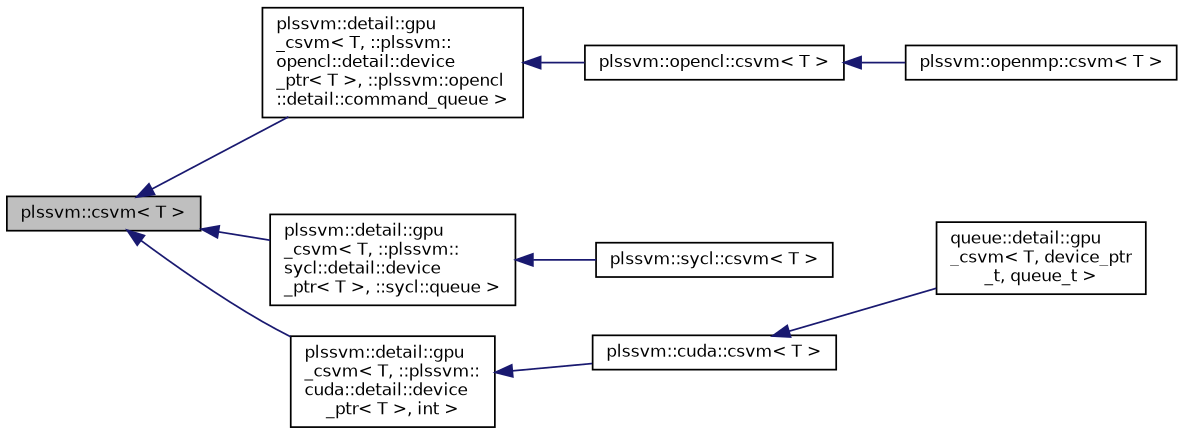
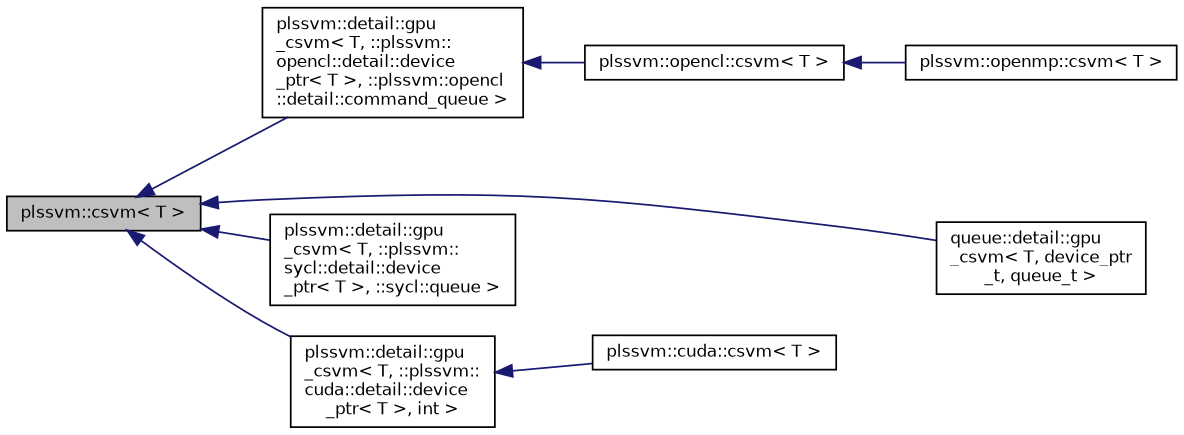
(714, 260) -> none
(863, 310) -> (578, 199)
